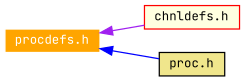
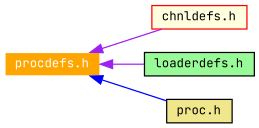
none -> (199, 64)
